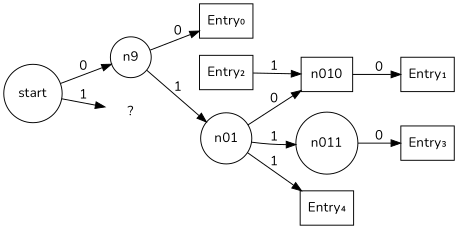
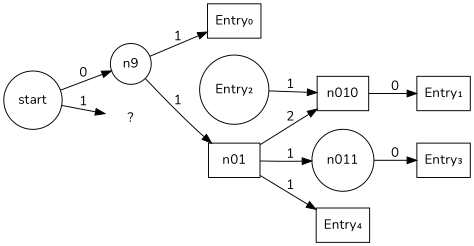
(178, 31) -> (178, 37)
(226, 73) -> (234, 90)
(274, 99) -> (290, 117)
(226, 138) -> (234, 160)
